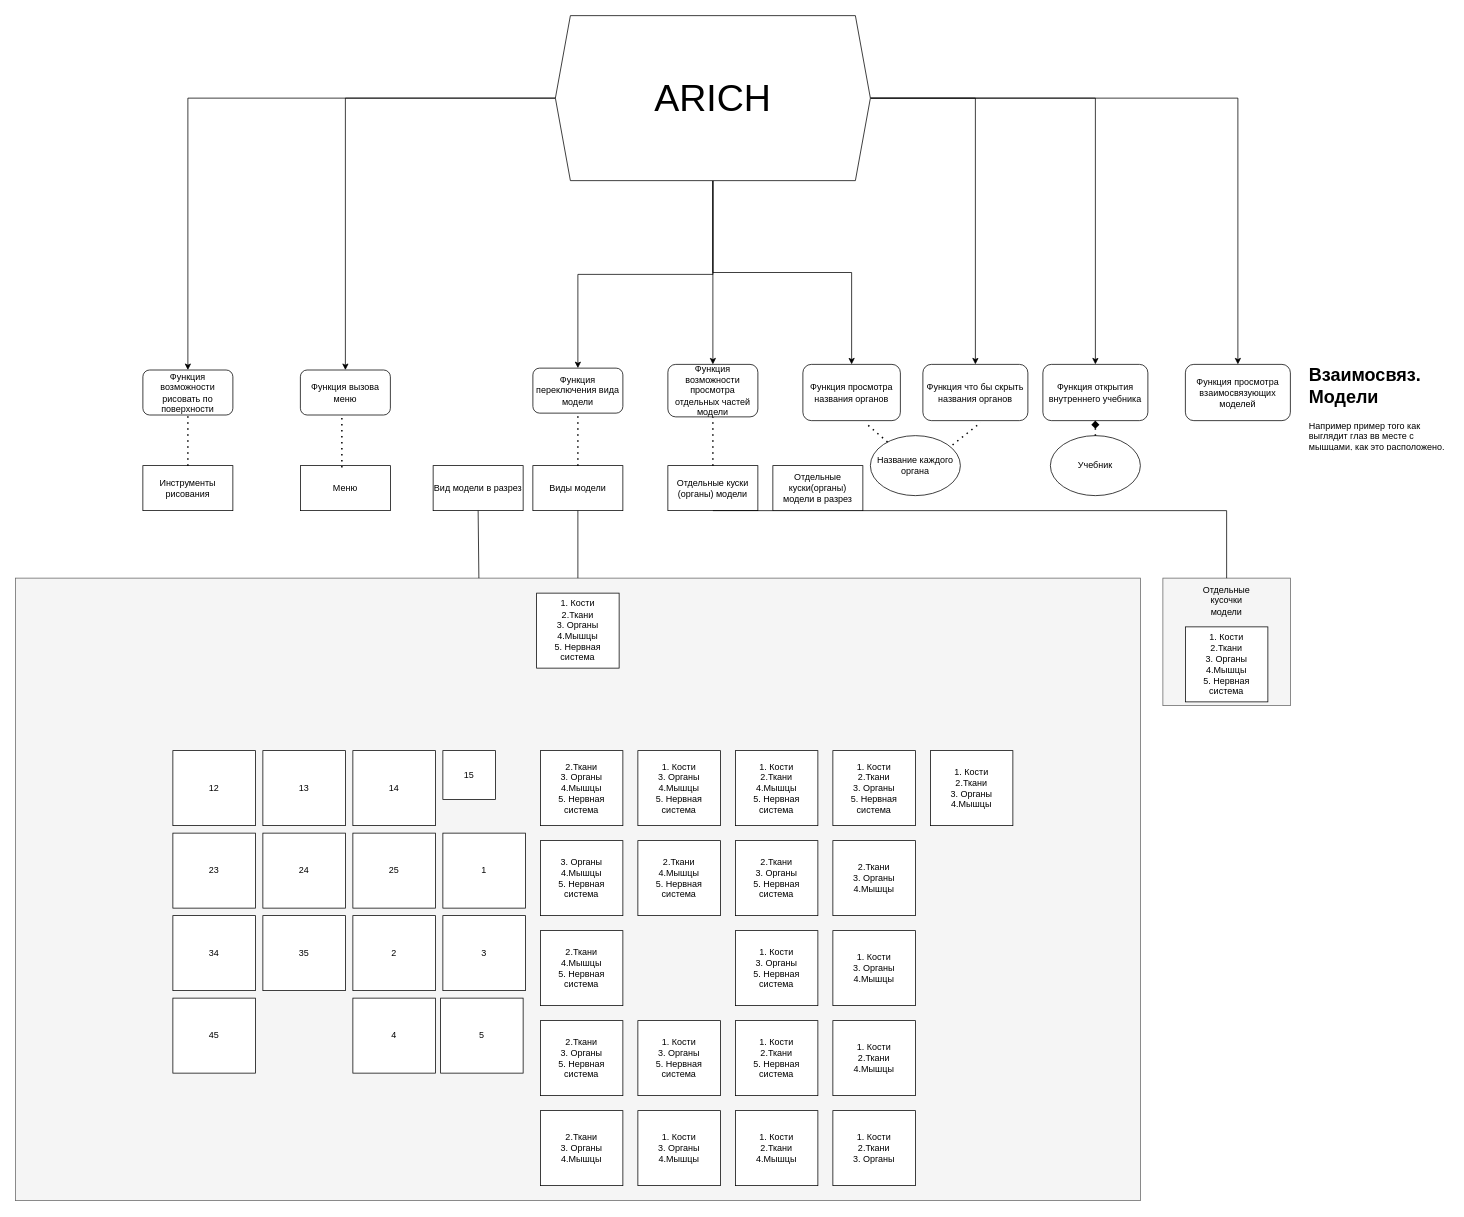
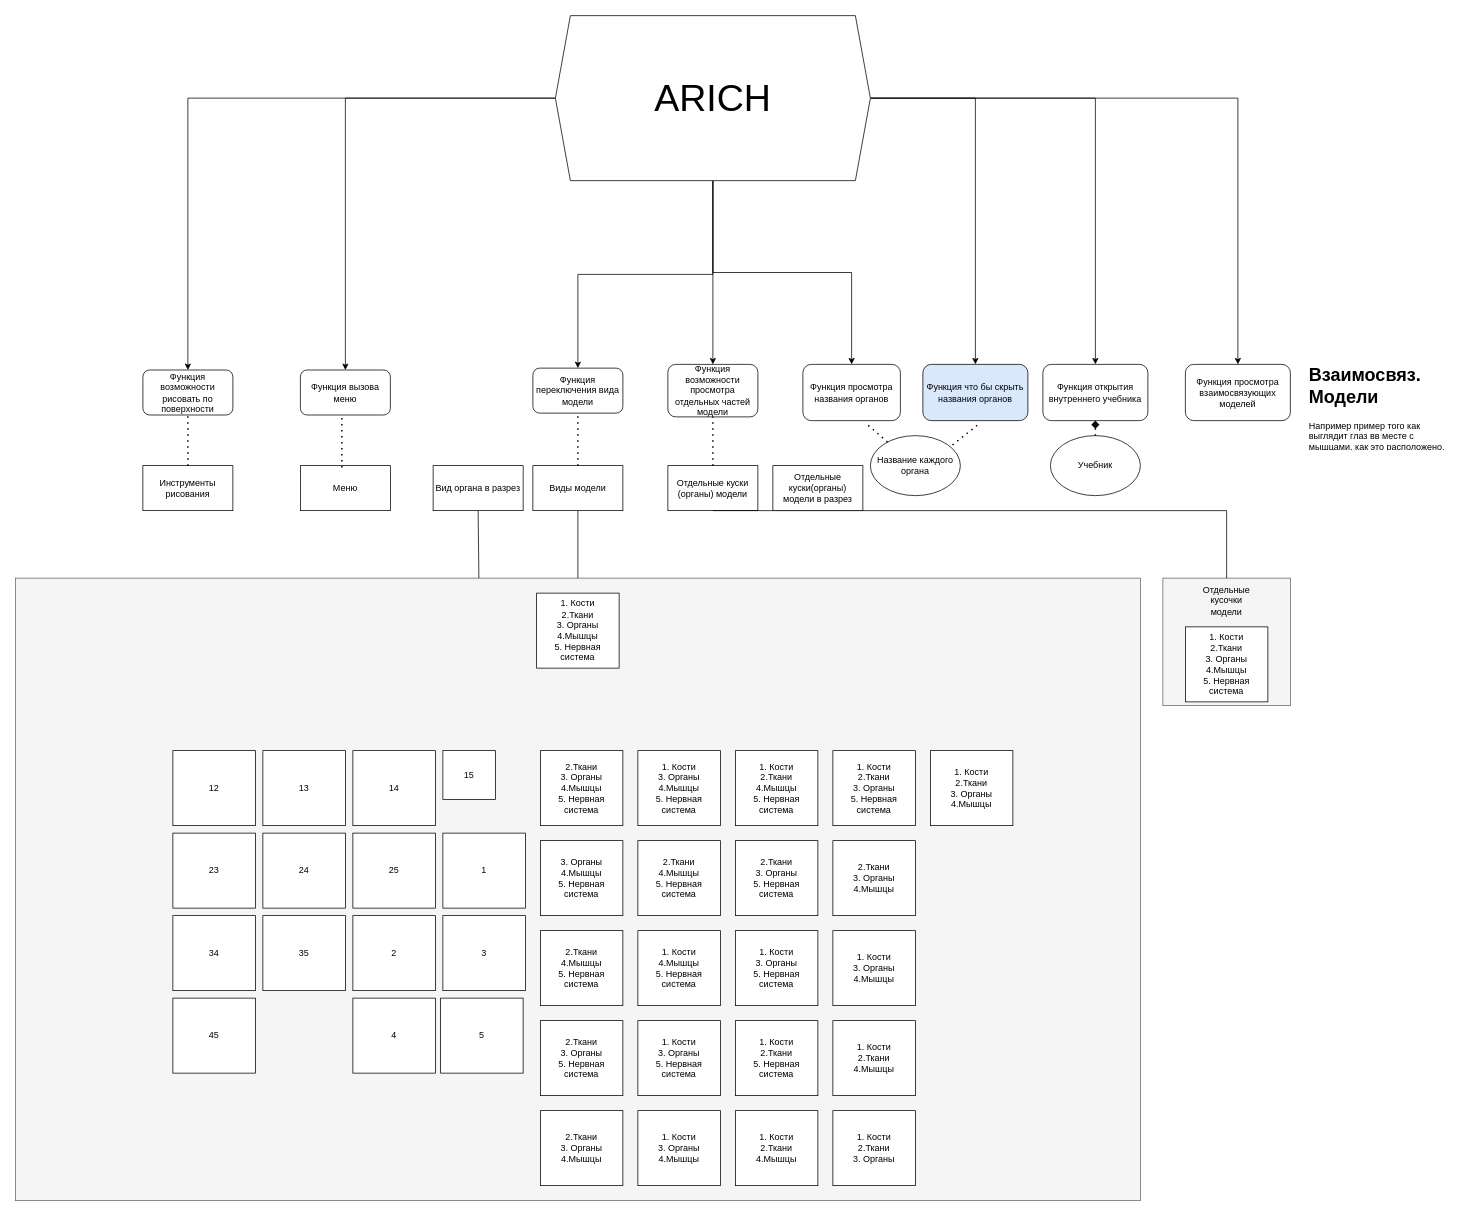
(975, 392) -> (975, 392)
(478, 488) -> (478, 488)
none -> (679, 968)
